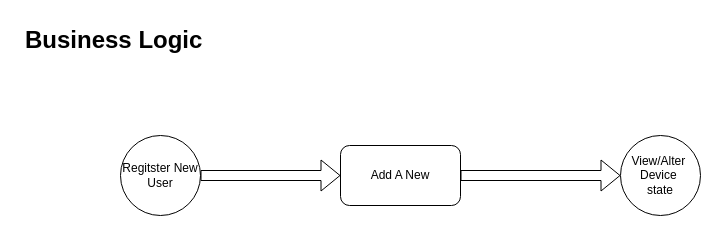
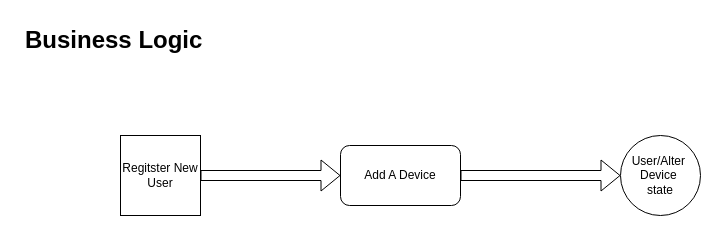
(161, 176) -> (161, 176)
(401, 176) -> (401, 176)
(661, 176) -> (661, 176)
